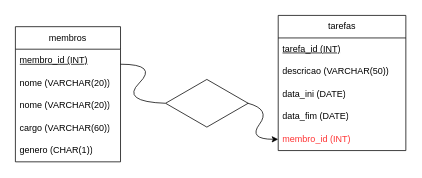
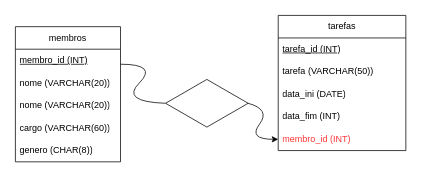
(338, 72) -> (332, 72)
(318, 117) -> (315, 117)
(59, 150) -> (59, 150)
